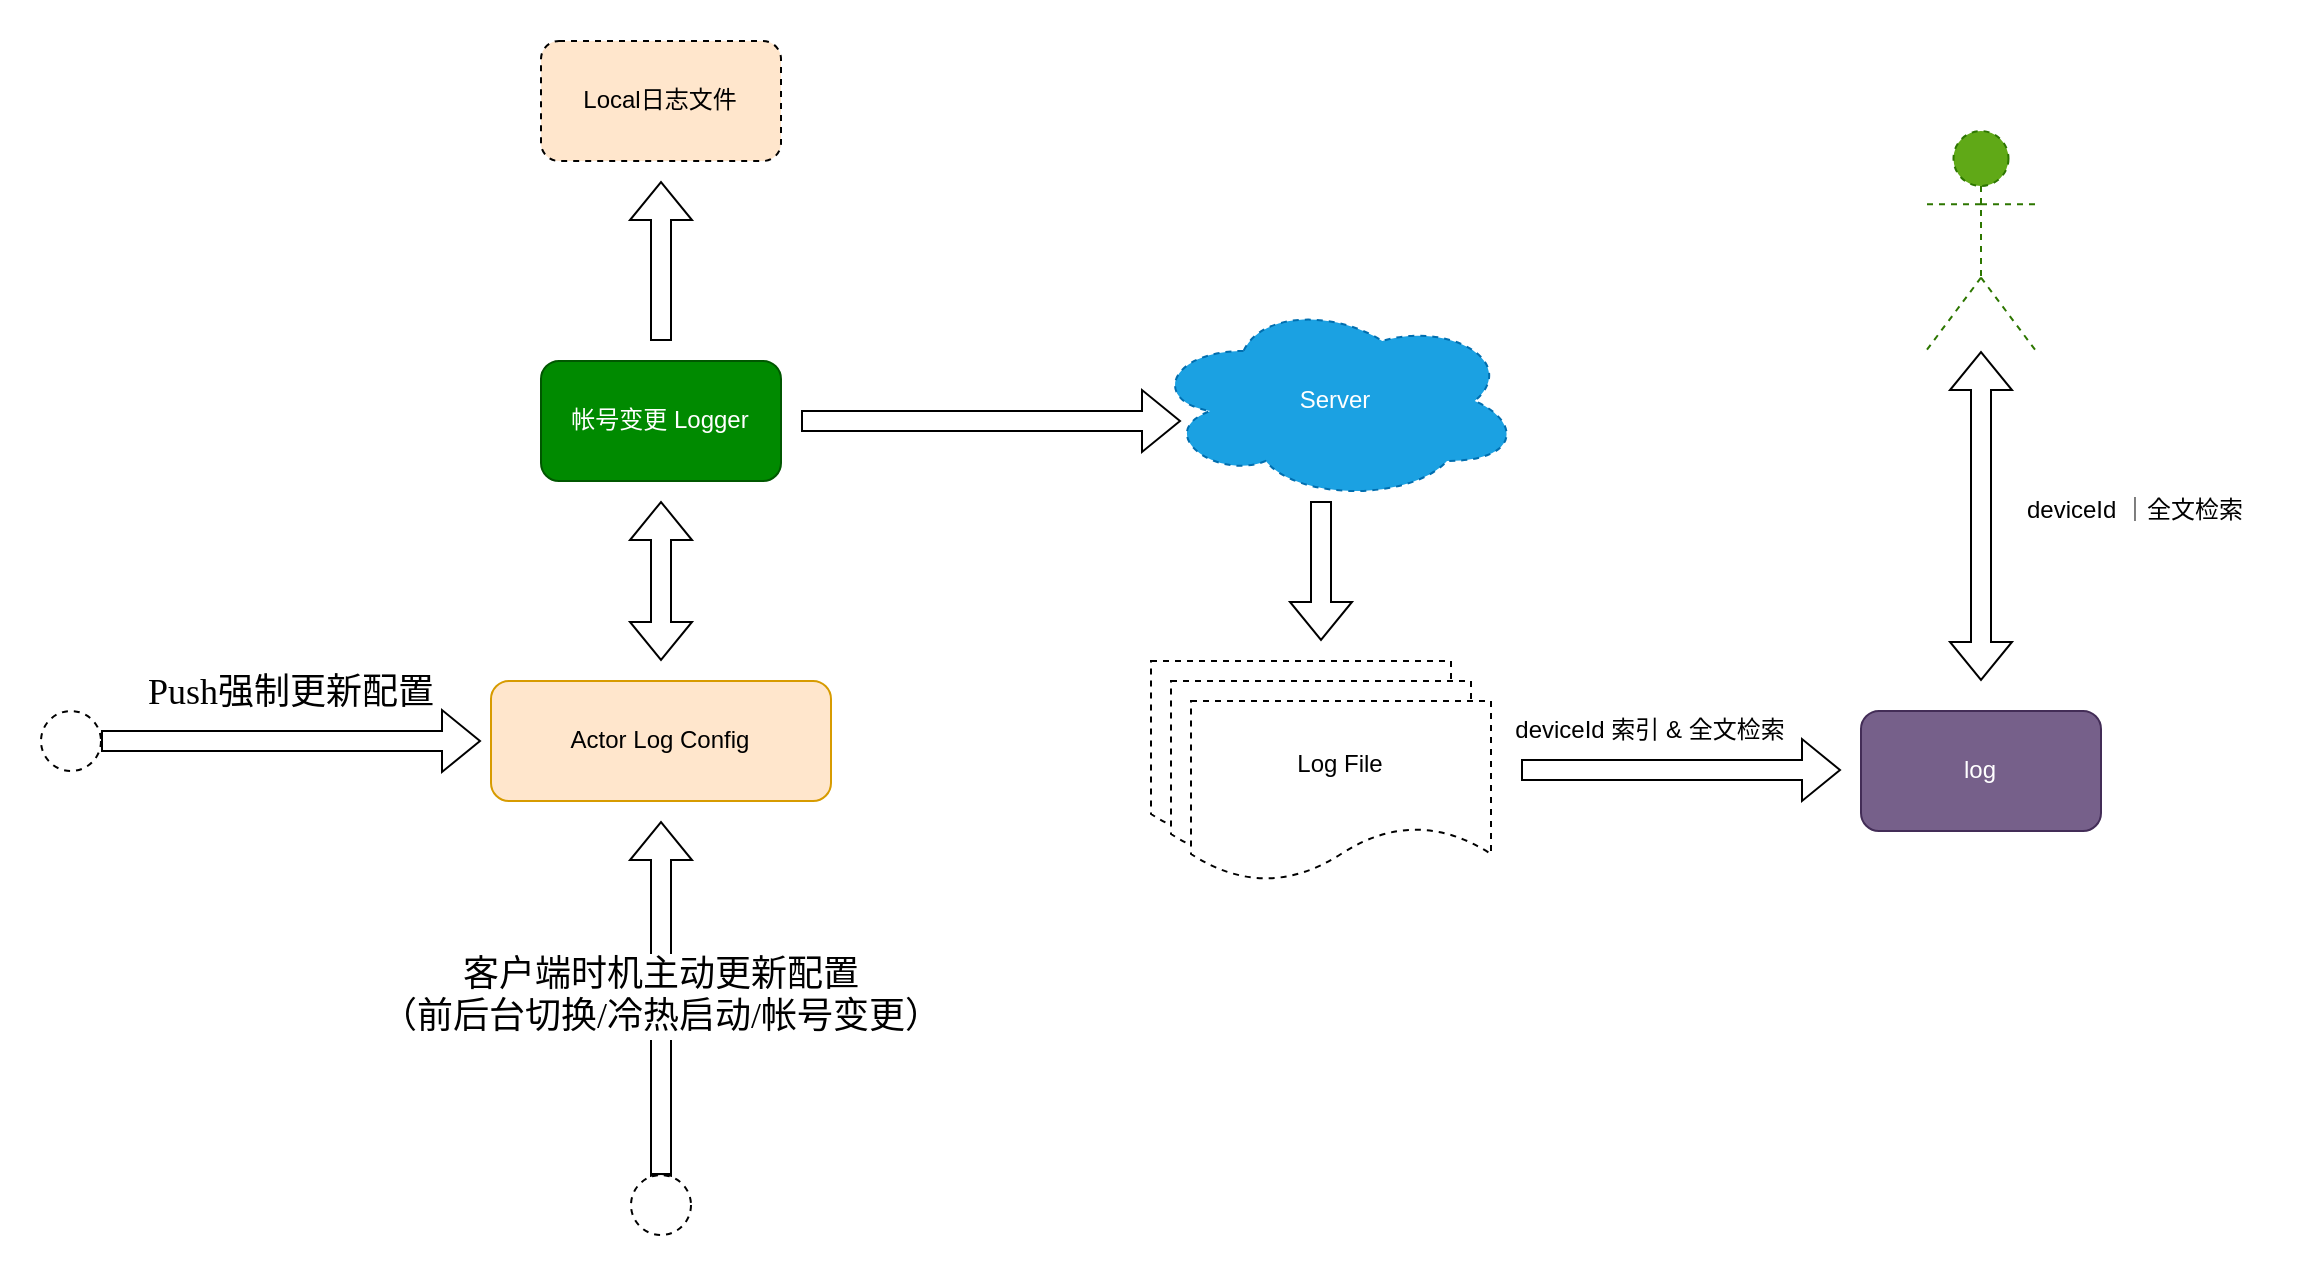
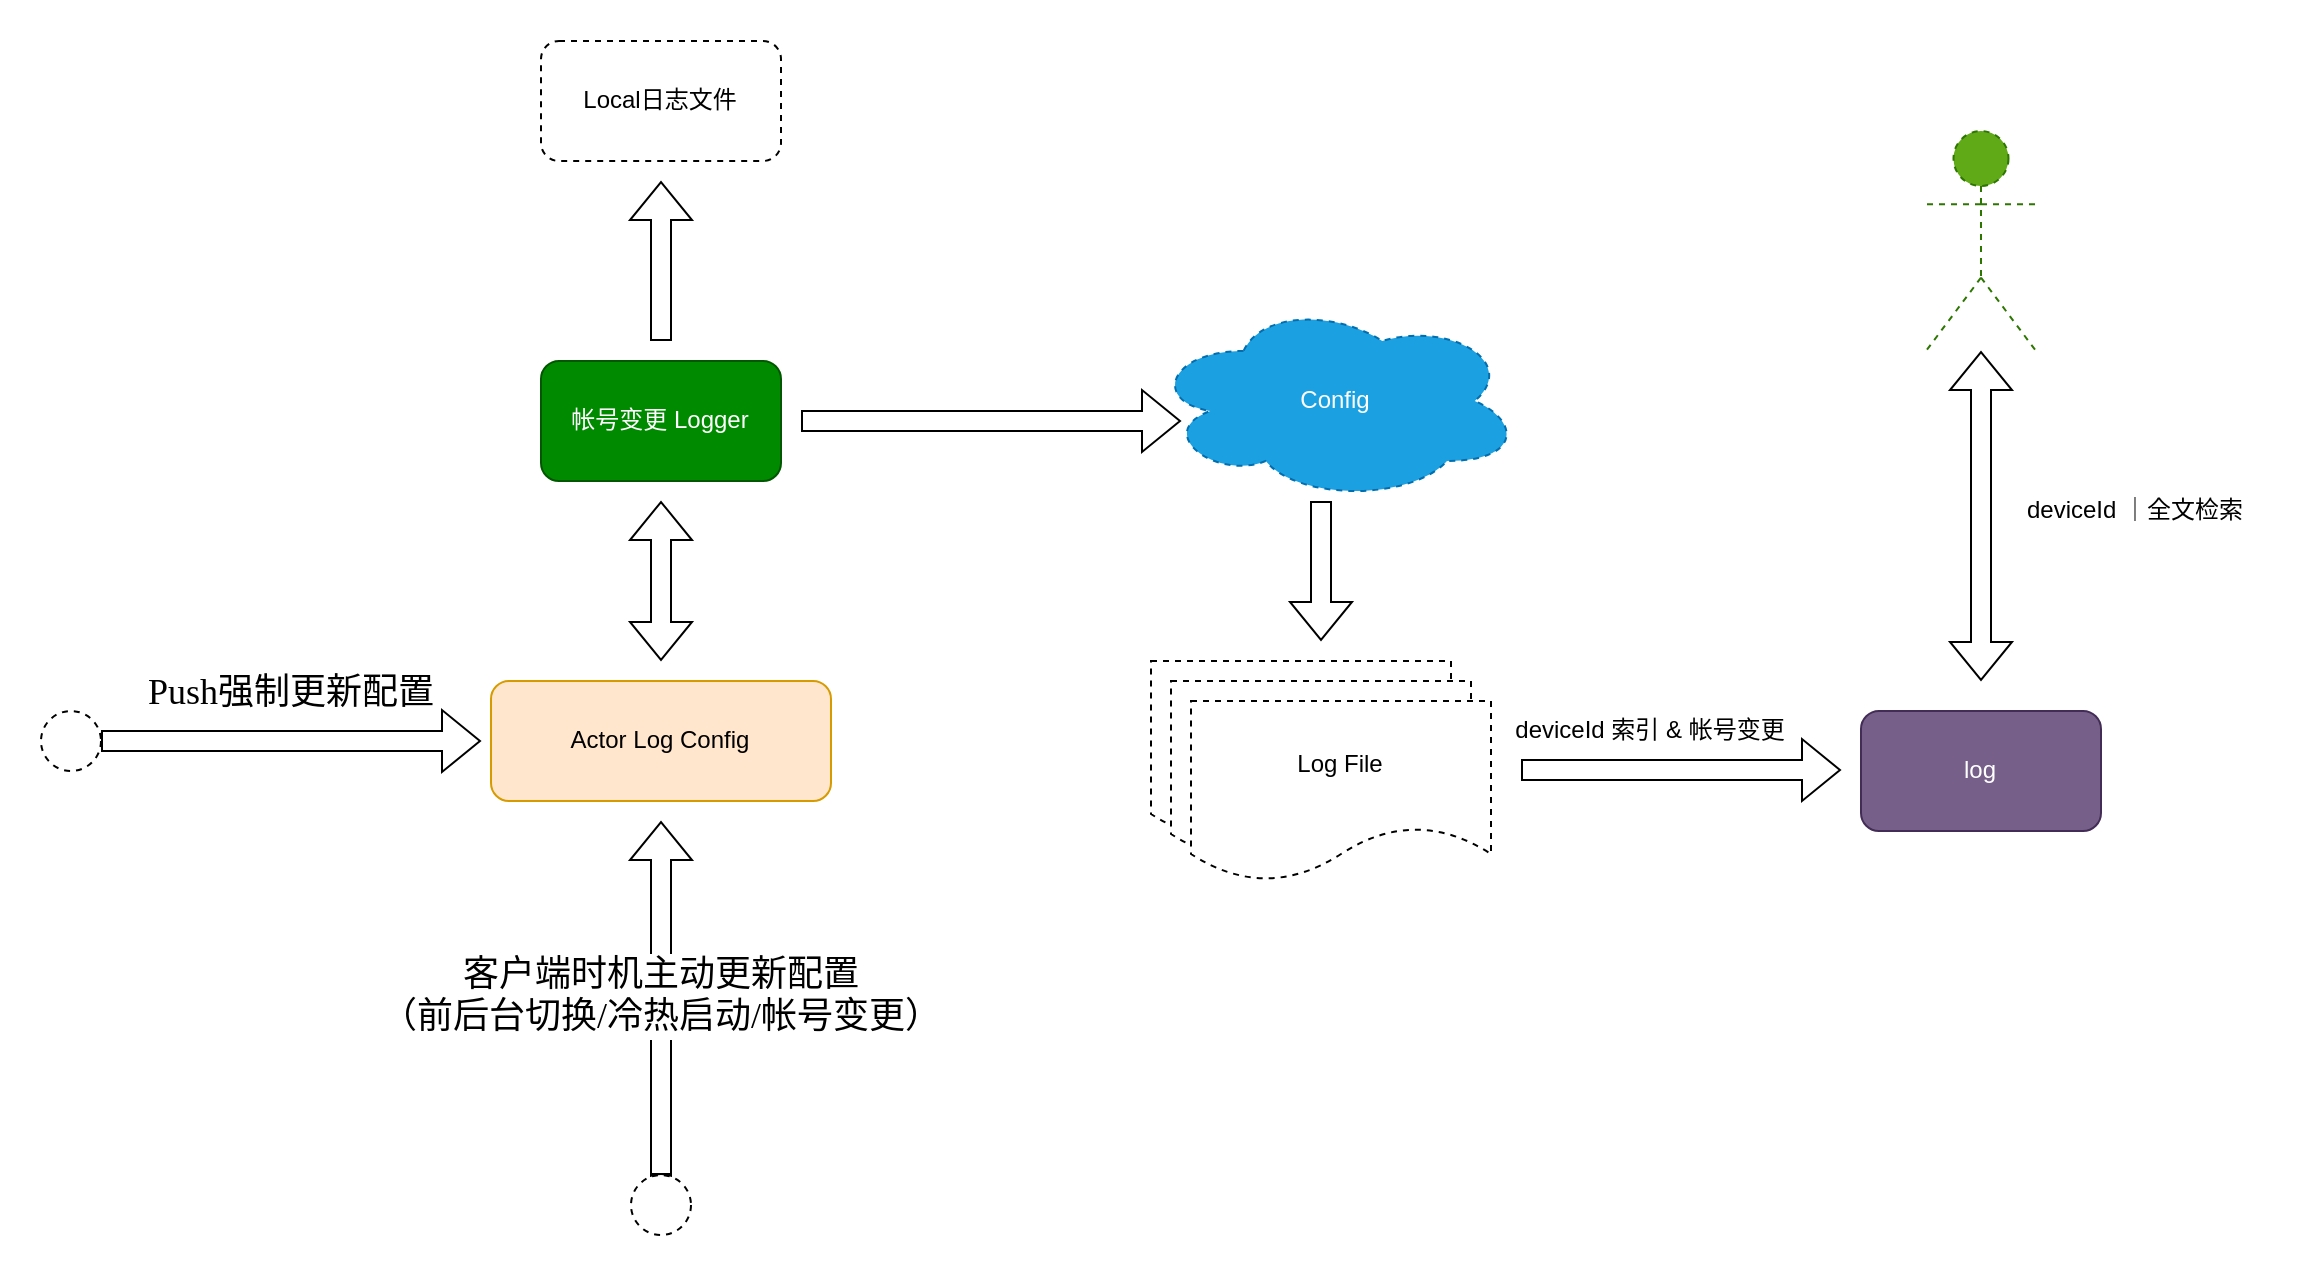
(661, 101) -> (661, 101)
(1336, 401) -> (1336, 401)
(1651, 731) -> (1651, 731)
